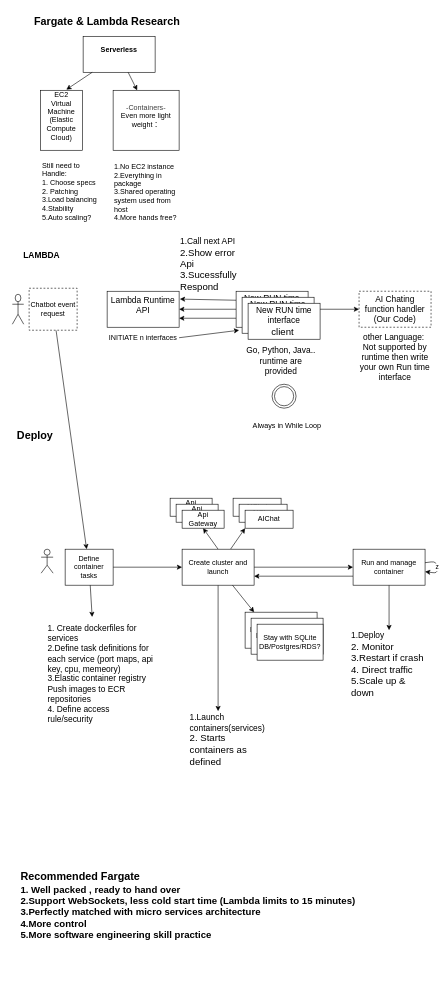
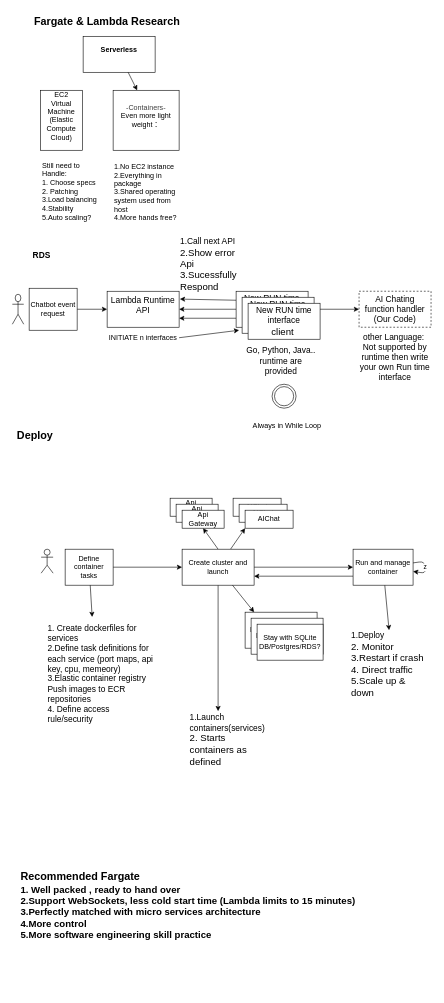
(81, 80) -> none
(42, 255) -> (42, 255)
(53, 309) -> (53, 309)
(71, 436) -> (101, 309)
(389, 567) -> (383, 567)
